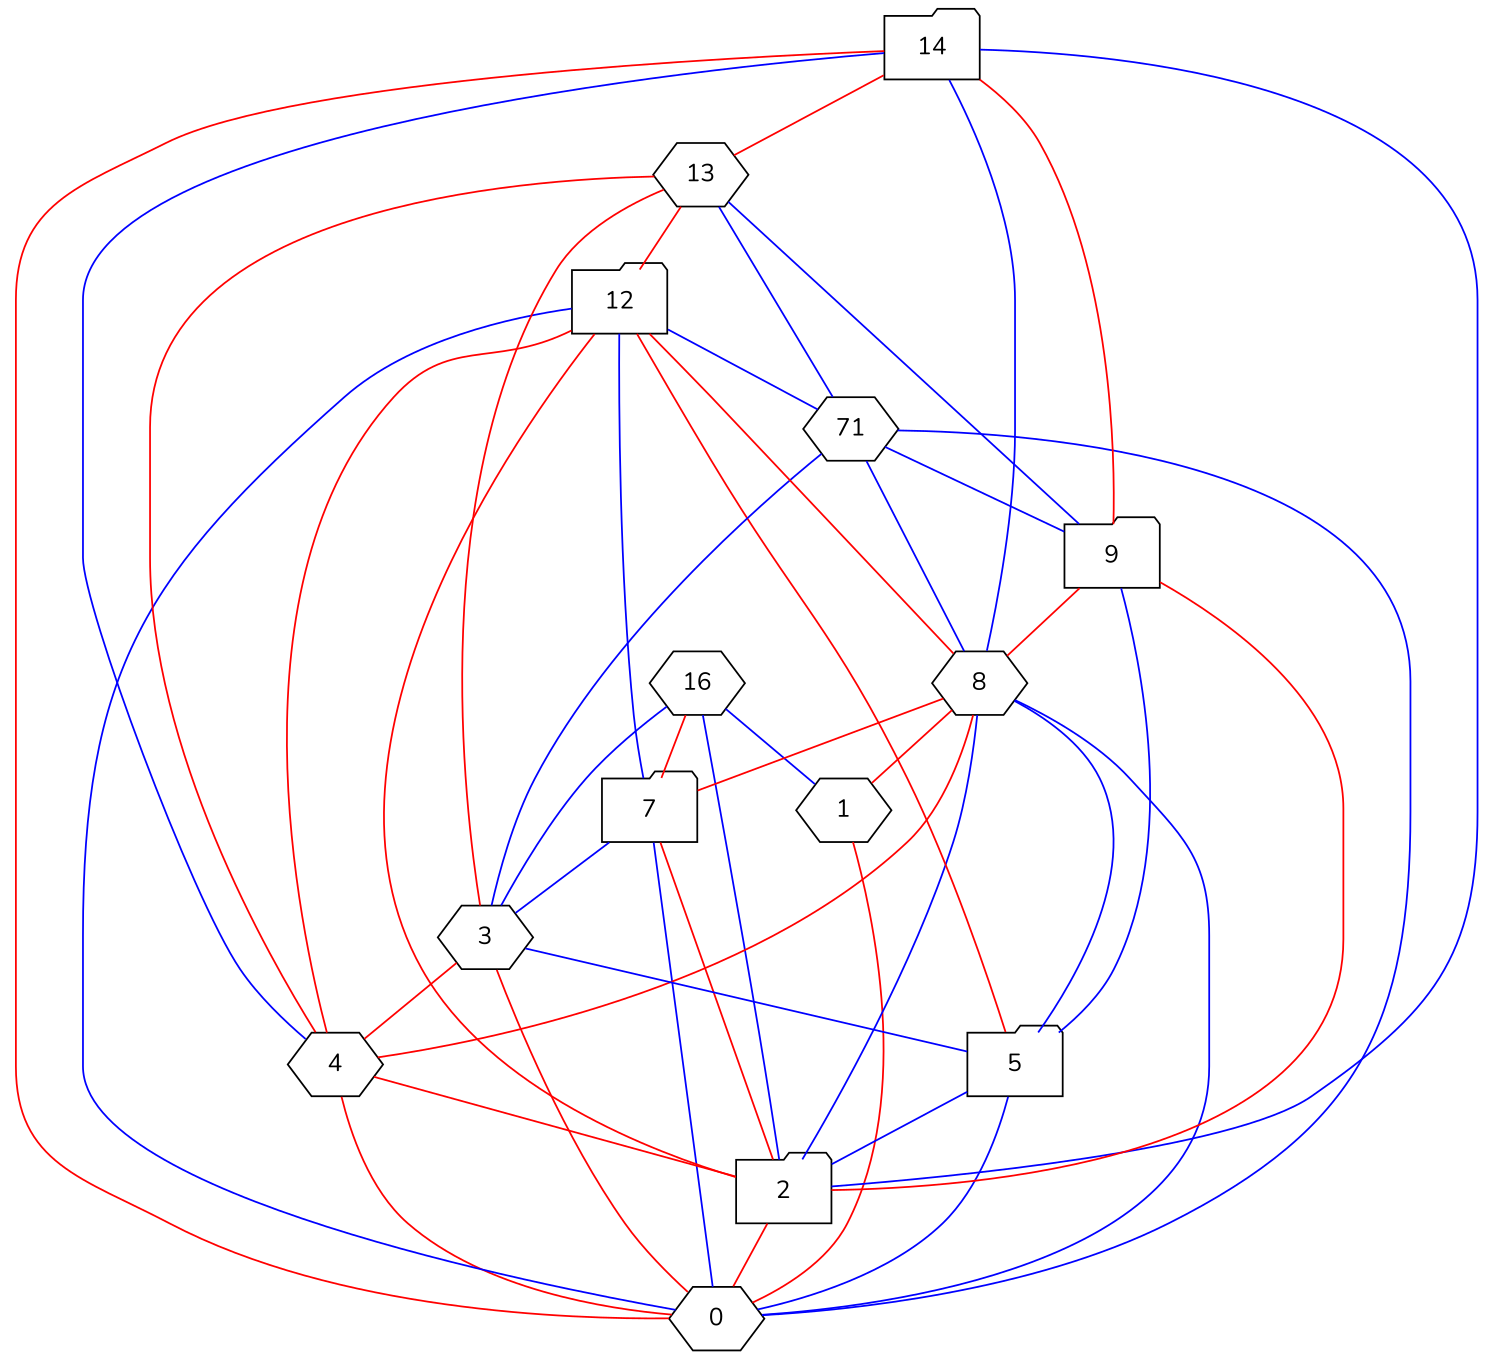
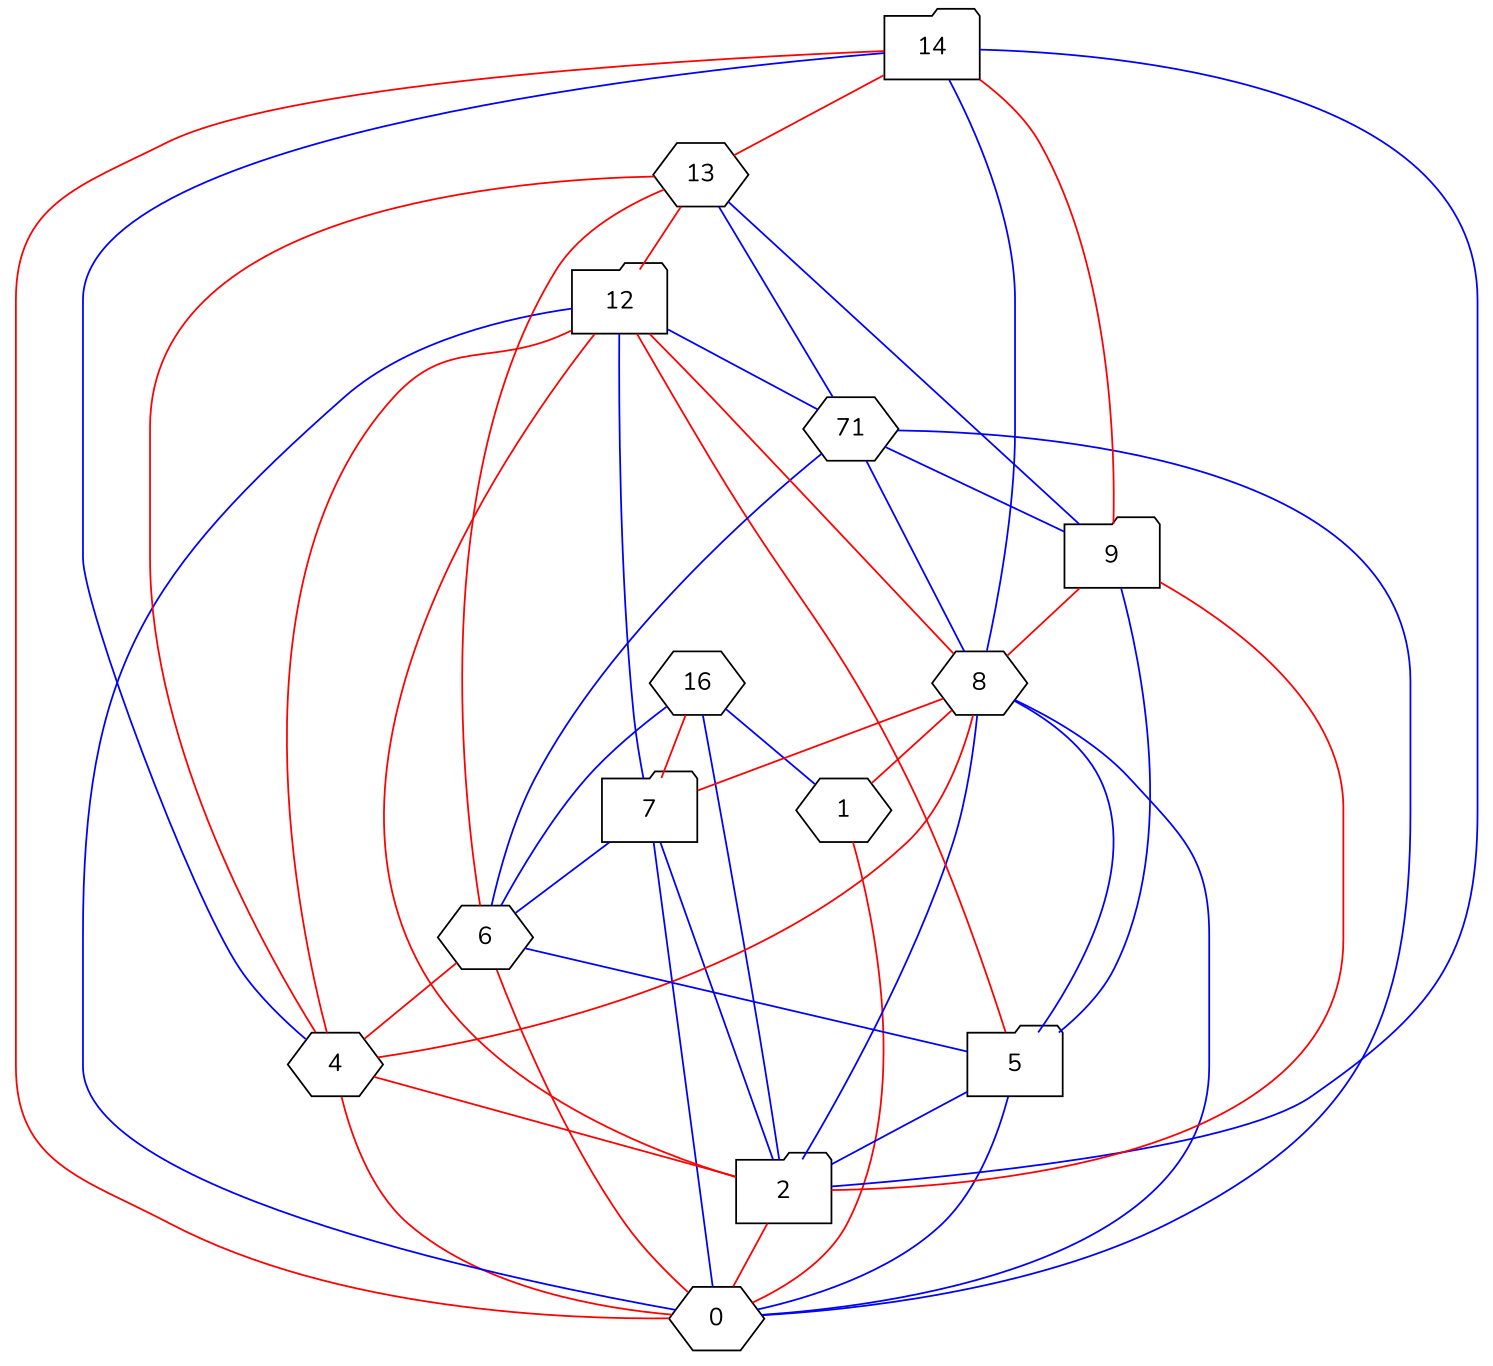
(485, 937) -> (485, 937)
(720, 1009) -> (720, 1009)
